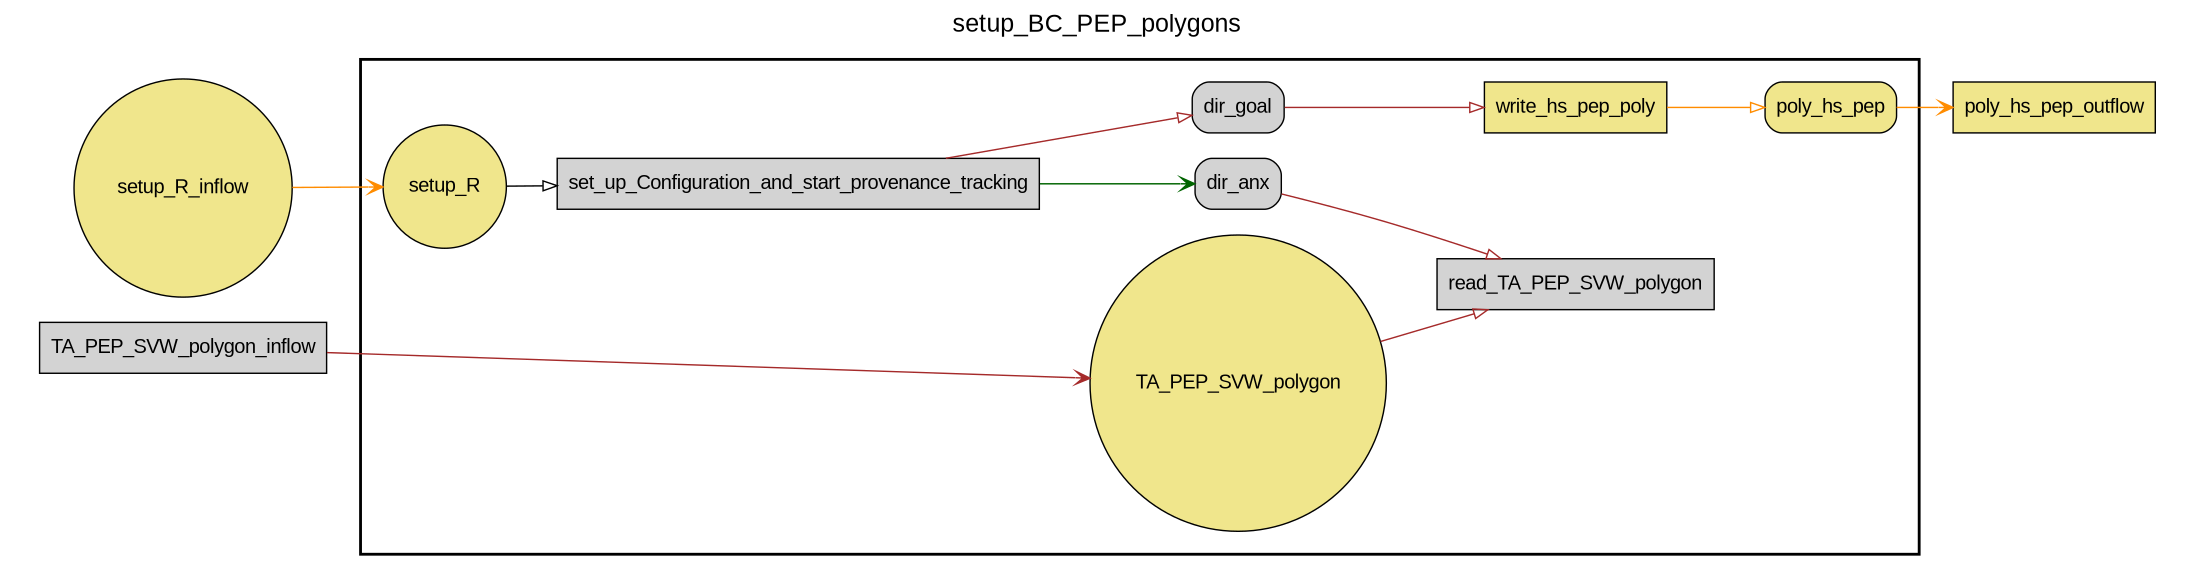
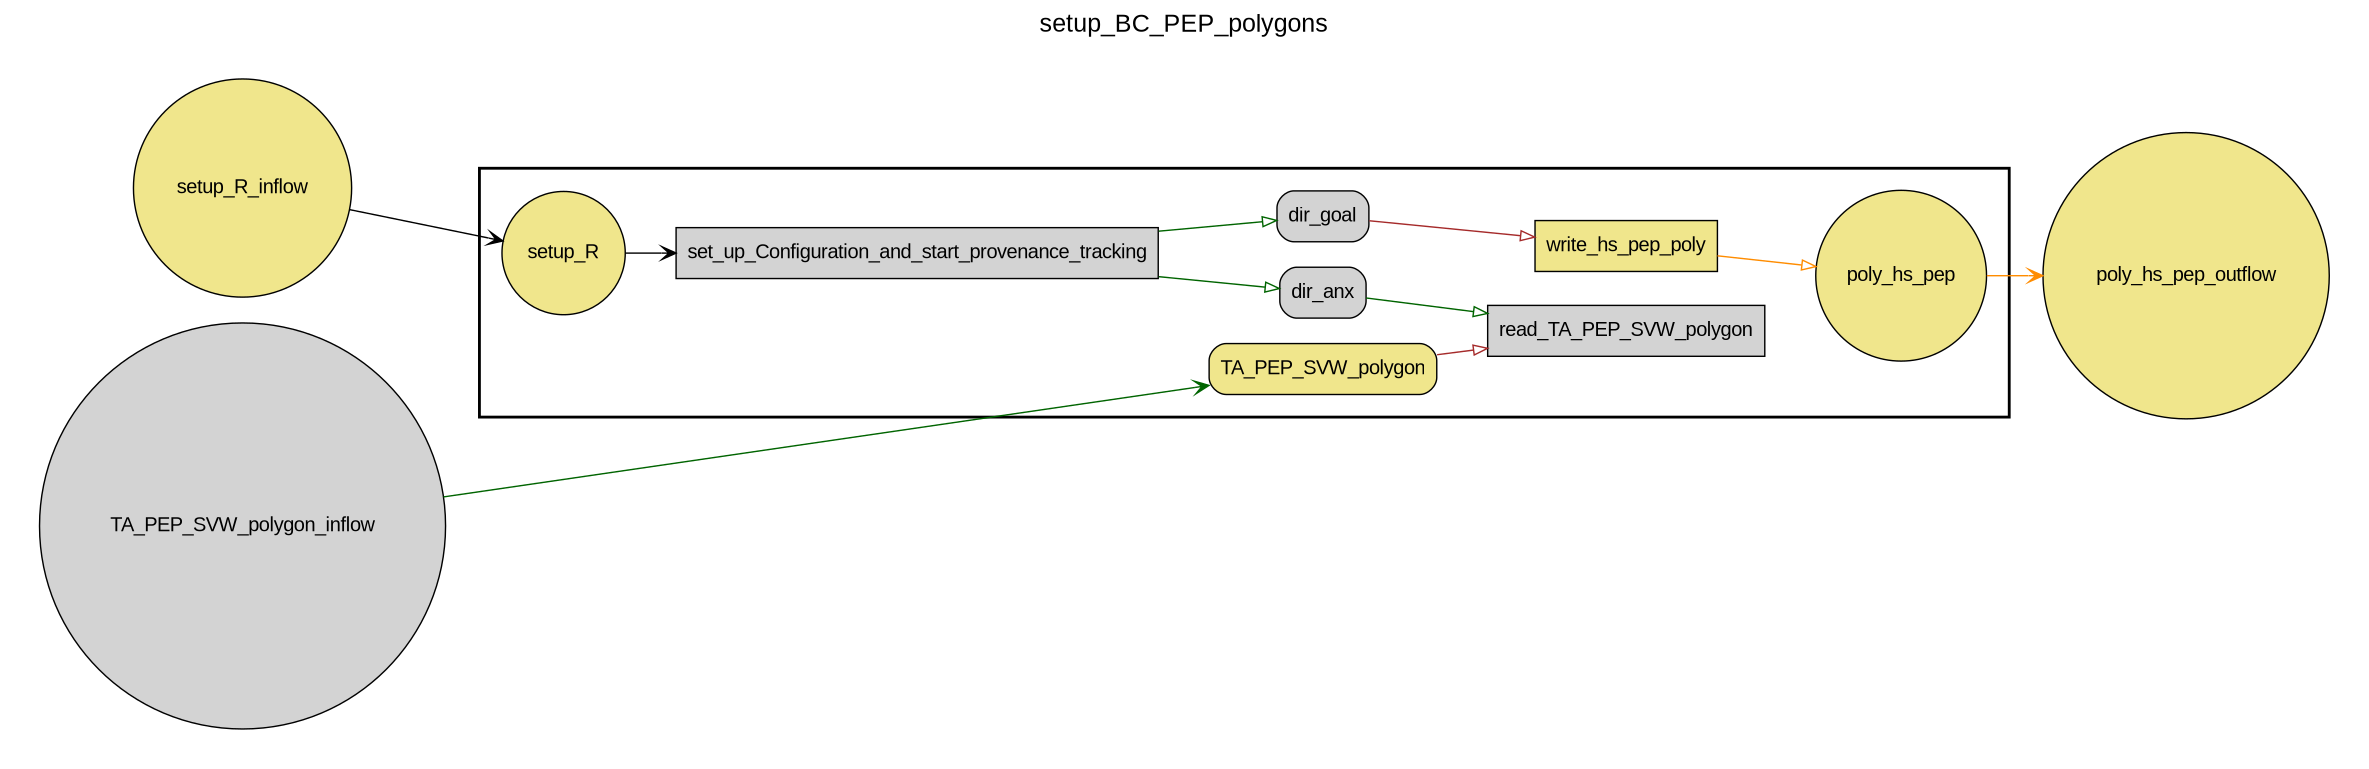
(1831, 107) -> (1901, 276)
(2054, 107) -> (2186, 276)
(1062, 138) -> (1211, 226)
(1110, 184) -> (1212, 282)
(525, 186) -> (644, 253)
(329, 187) -> (419, 224)
(1385, 222) -> (1420, 305)
(183, 348) -> (243, 526)
(701, 365) -> (819, 442)
(1238, 383) -> (1323, 369)
